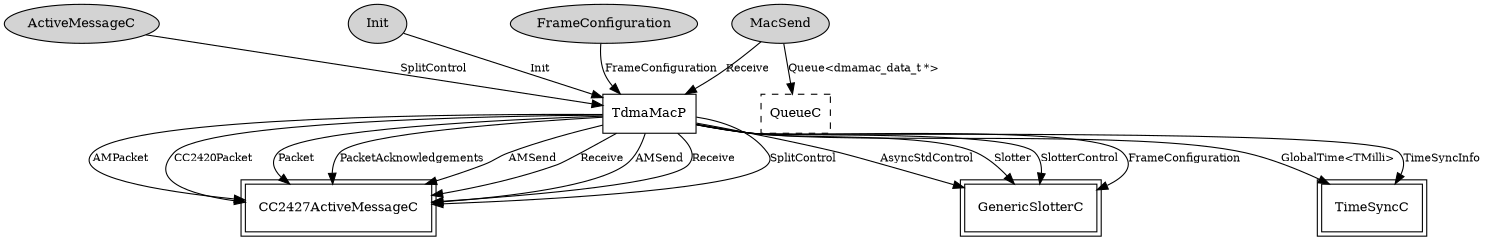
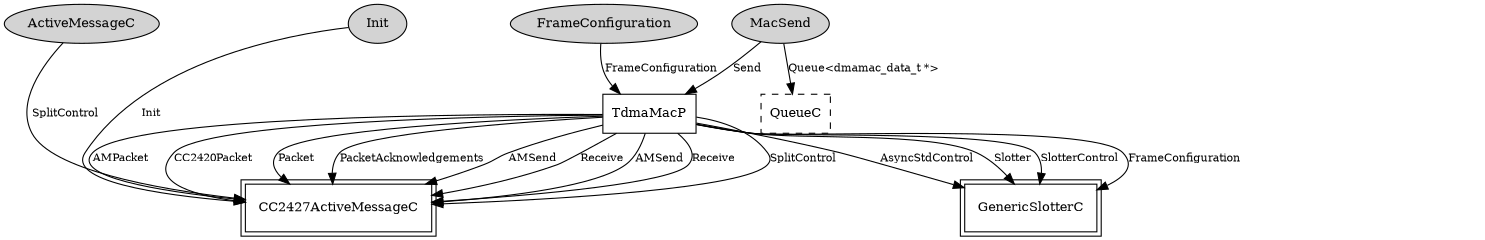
(498, 64) -> (130, 106)
(369, 69) -> (71, 162)
(748, 69) -> (748, 69)
(1372, 208) -> none
